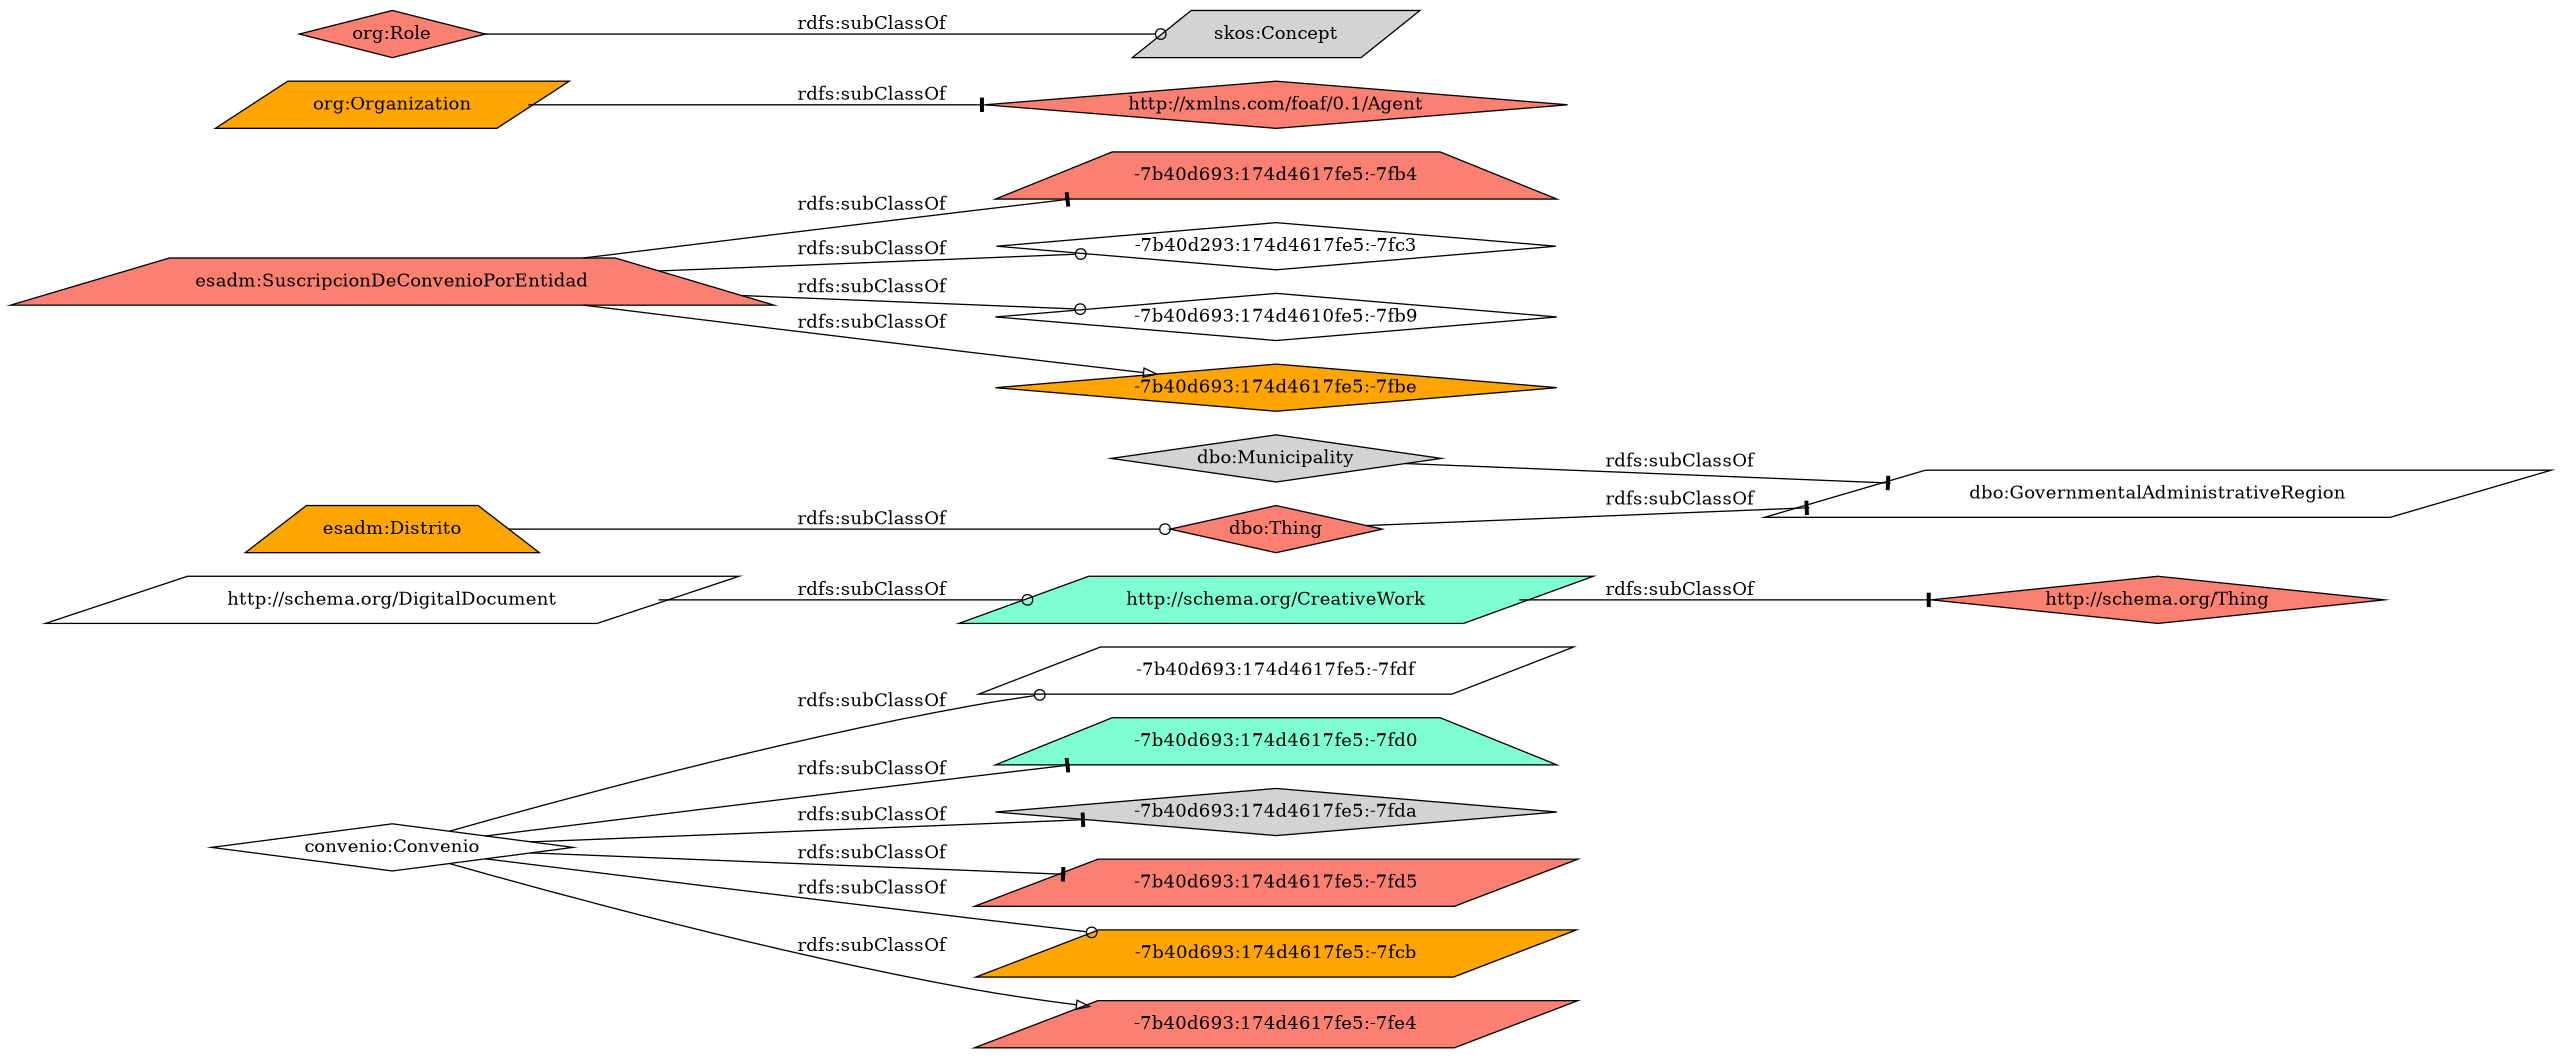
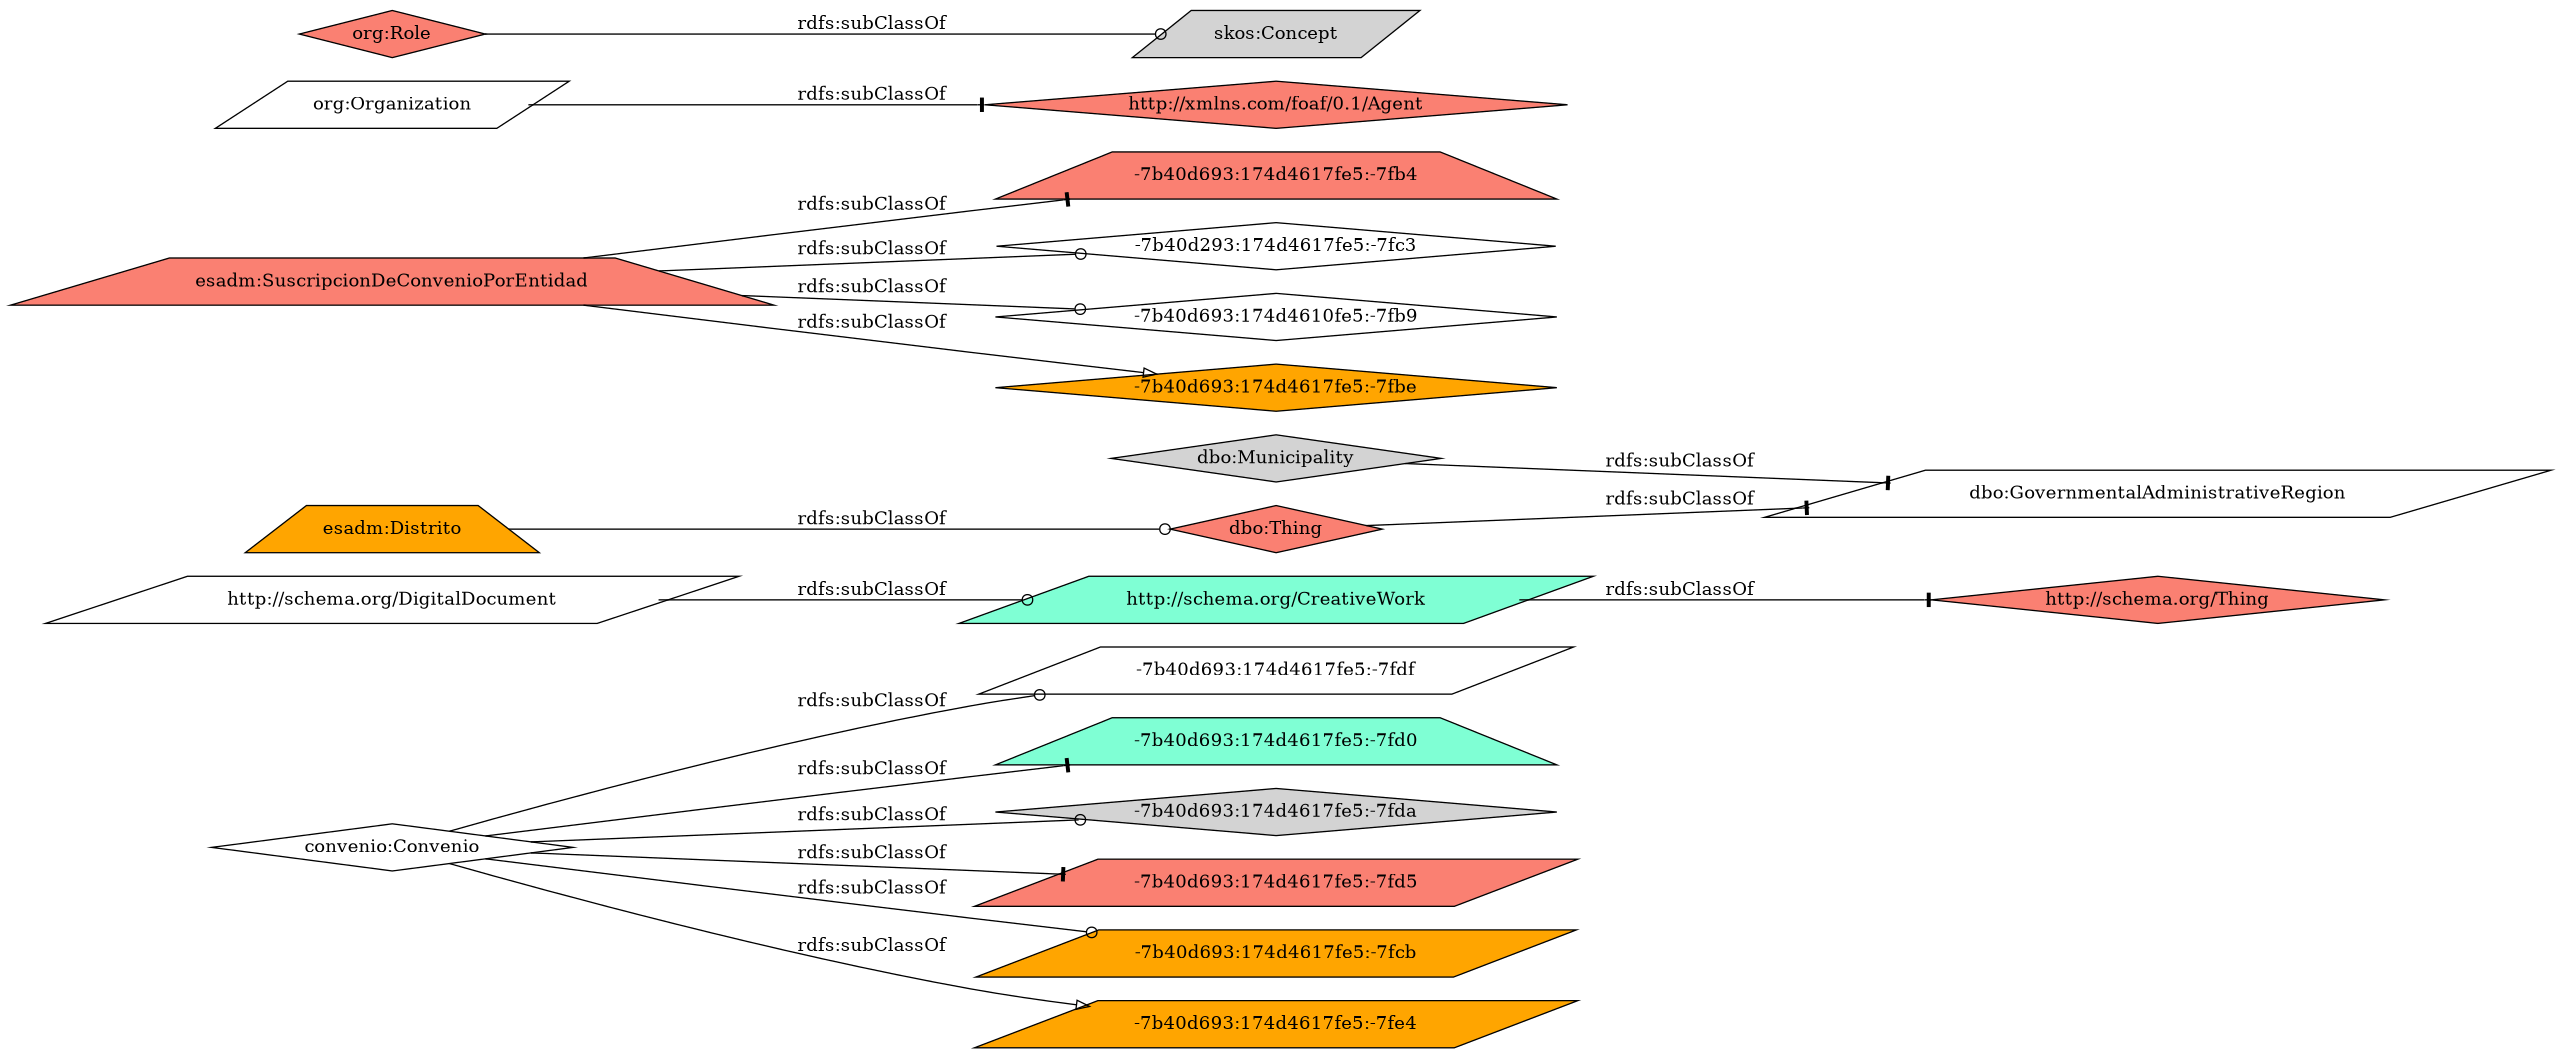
(392, 105) -> (392, 105)
(805, 831) -> (805, 831)
(1276, 1024) -> (1276, 1024)
